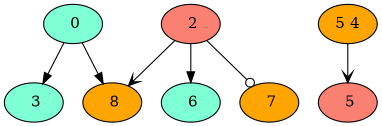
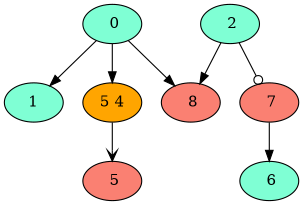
(191, 24) -> (230, 24)
none -> (112, 58)
(191, 58) -> (269, 136)
(156, 59) -> (213, 58)
(34, 102) -> (34, 102)
(112, 102) -> (191, 102)
(269, 102) -> (269, 102)
